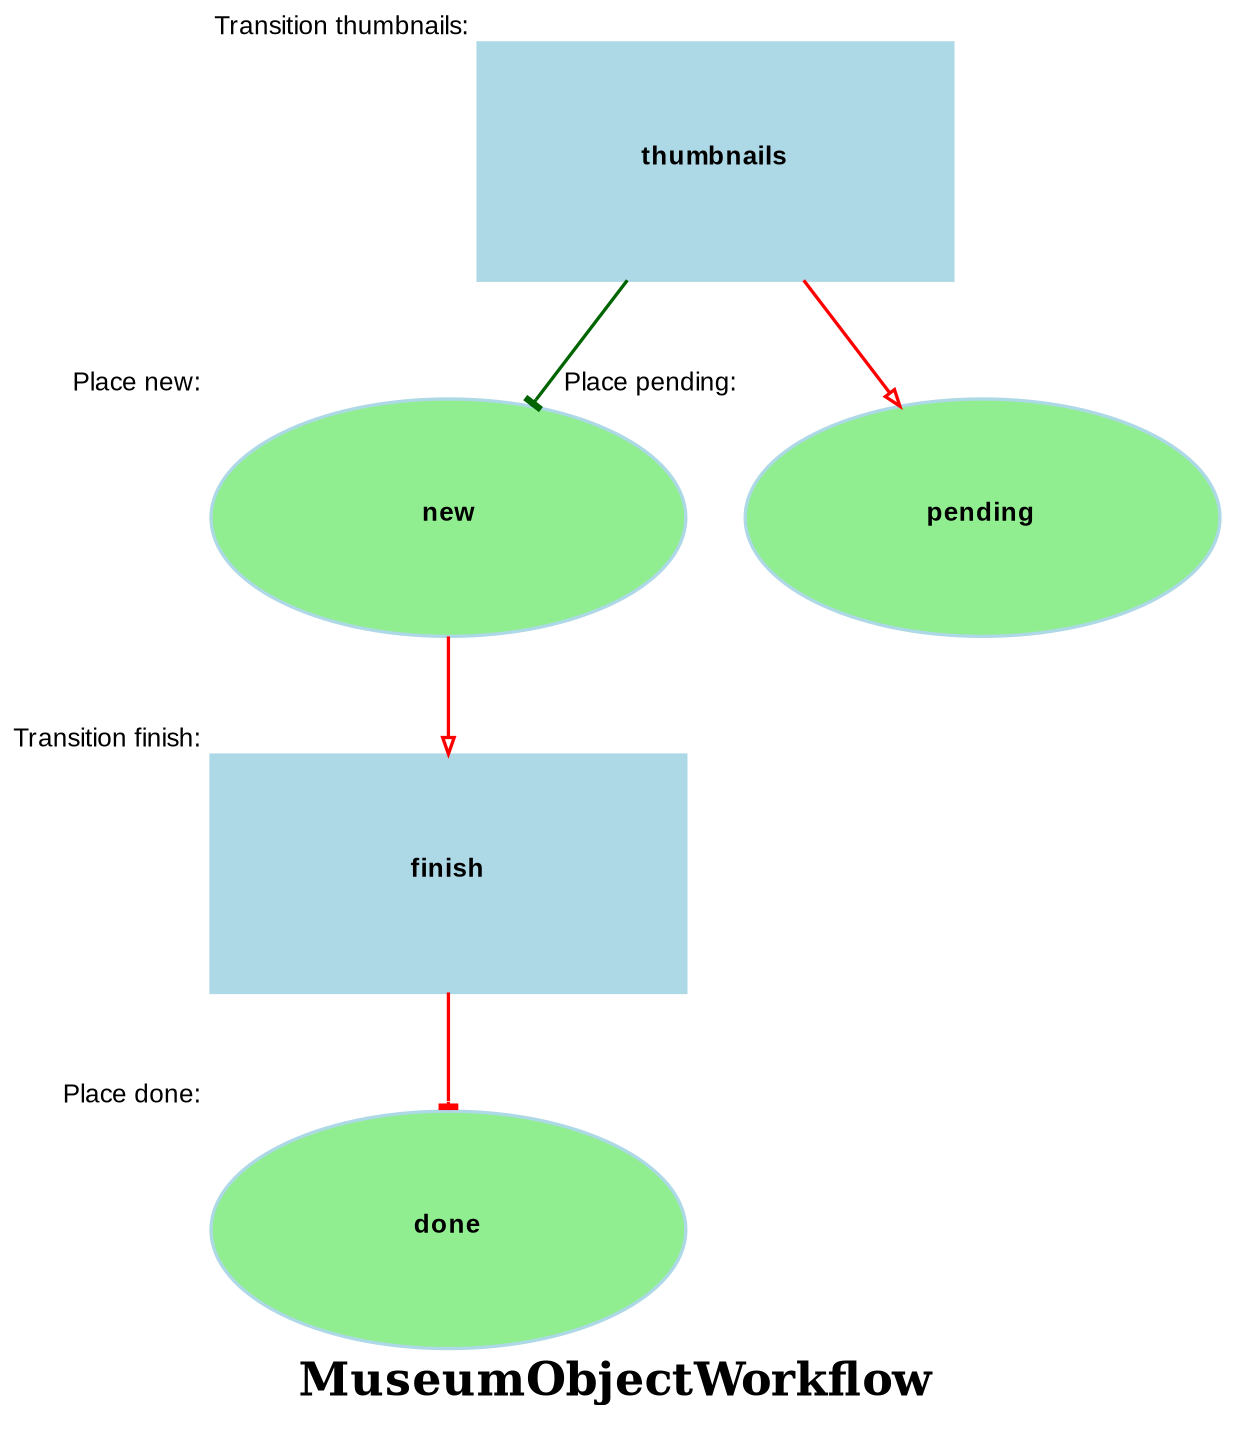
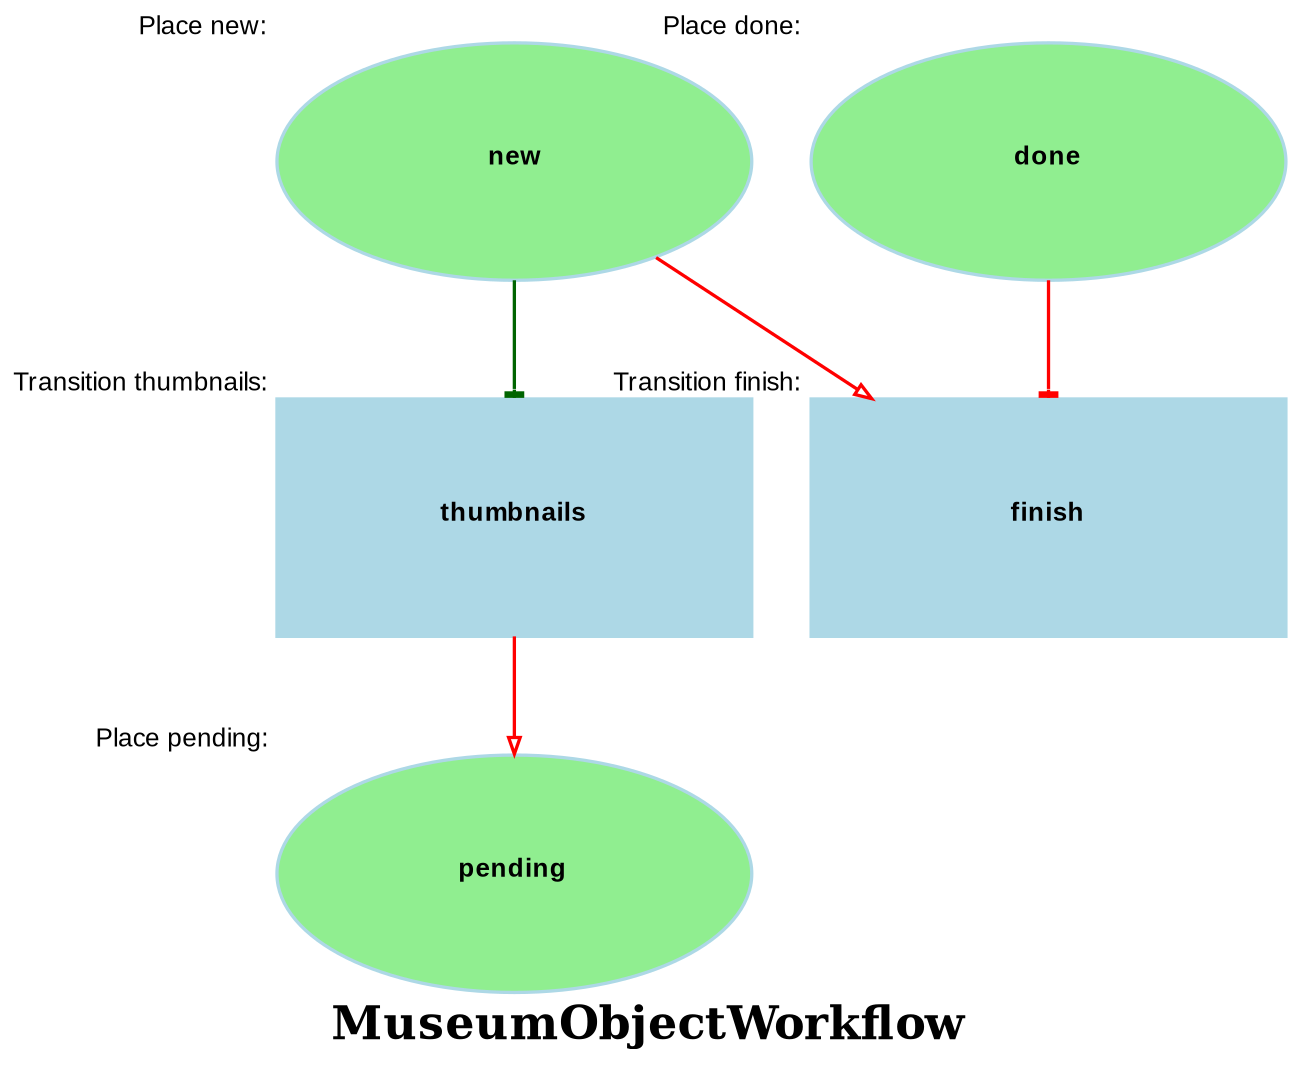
(582, 340) -> (514, 335)
(448, 1047) -> (1049, 335)
